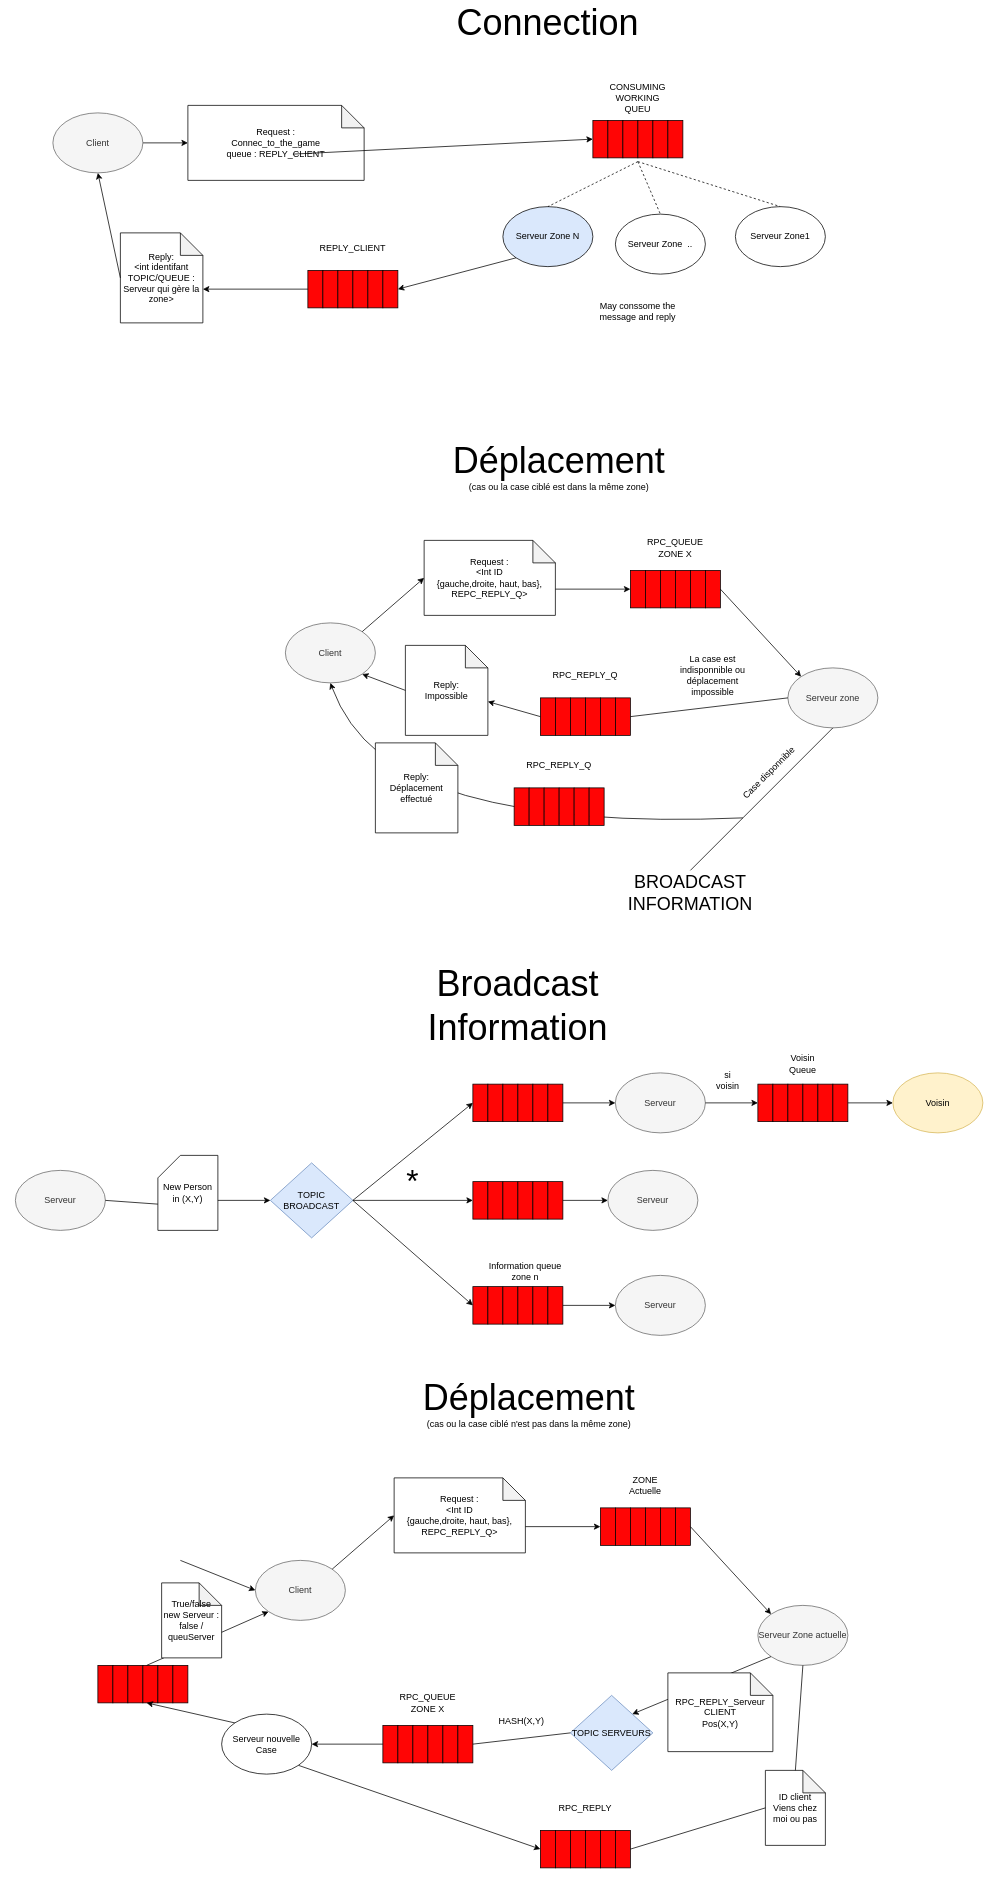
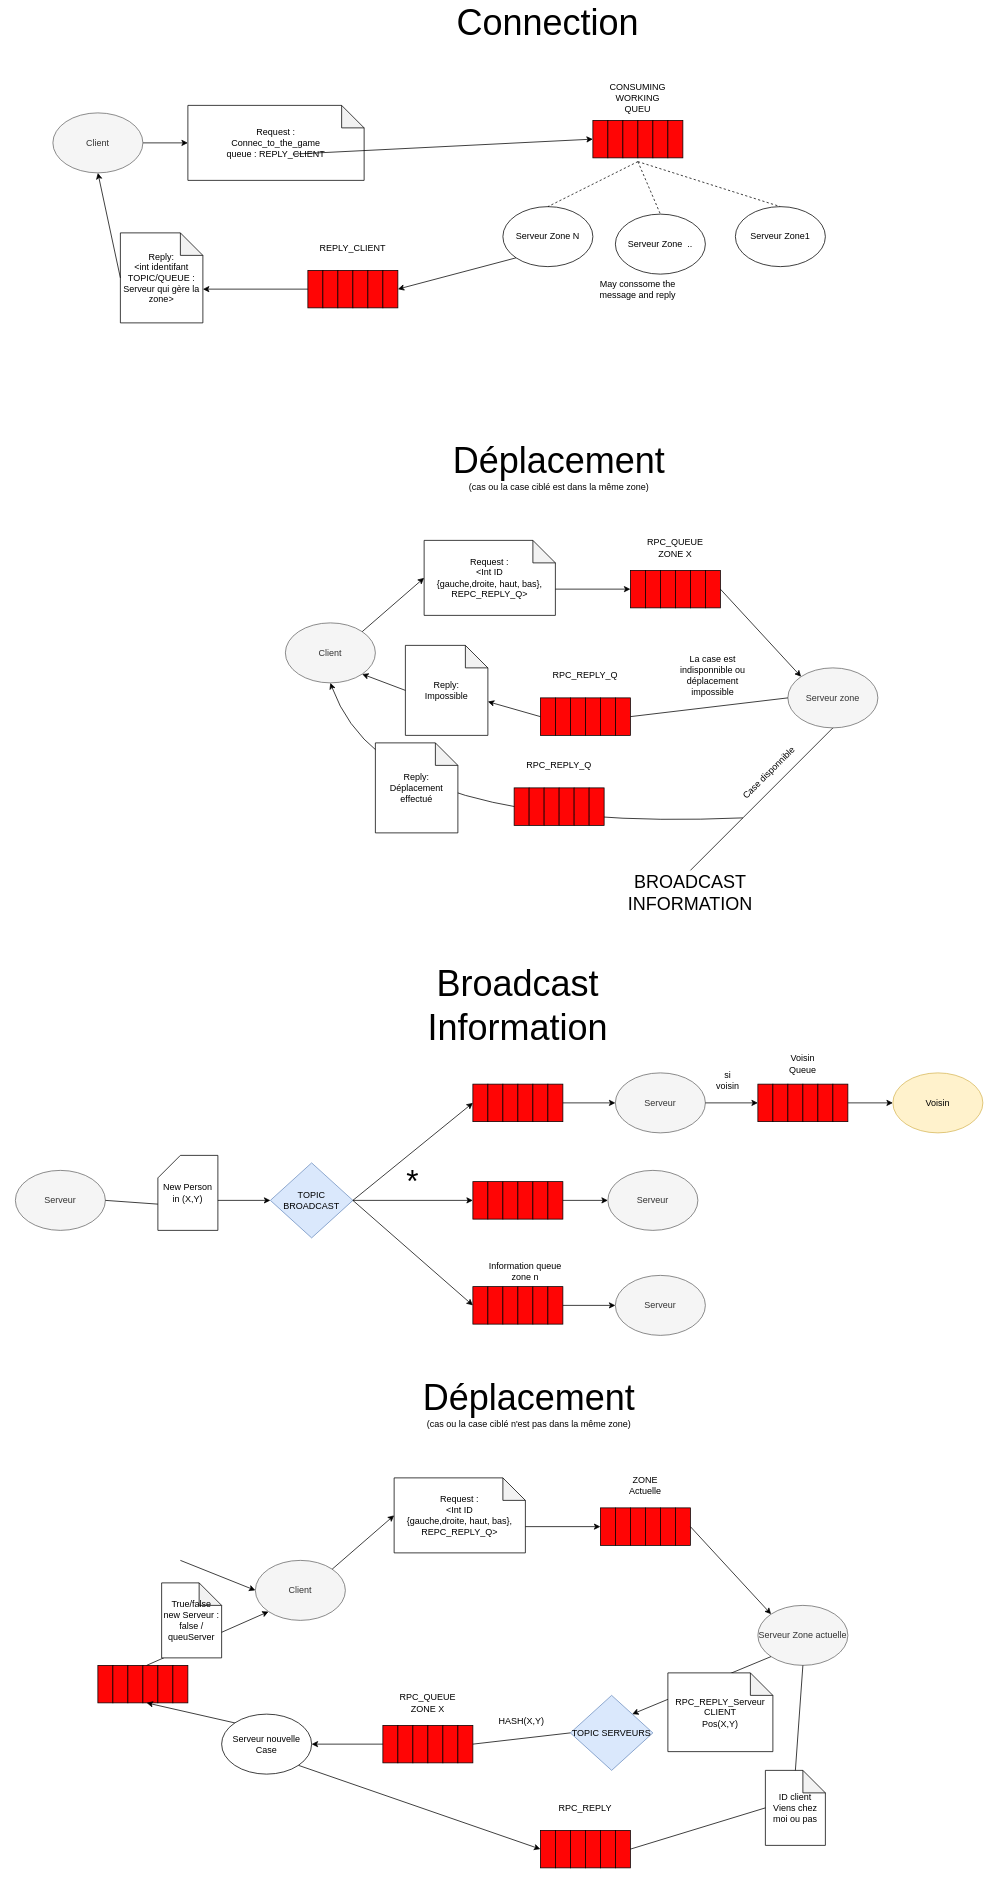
(548, 237) -> (548, 237)
(638, 312) -> (638, 289)
